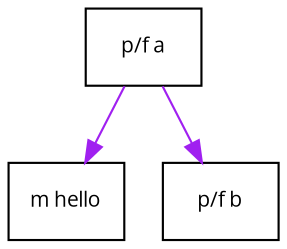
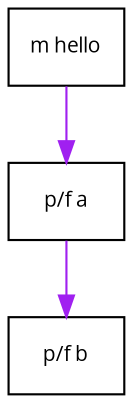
(110, 115) -> (66, 114)
